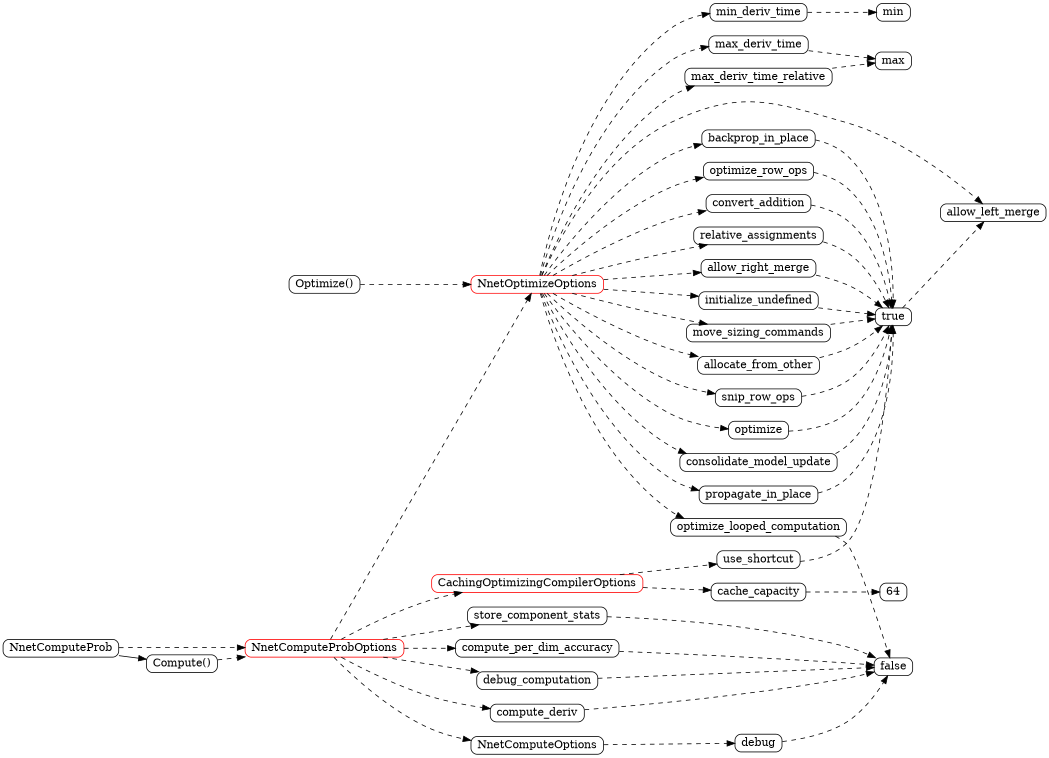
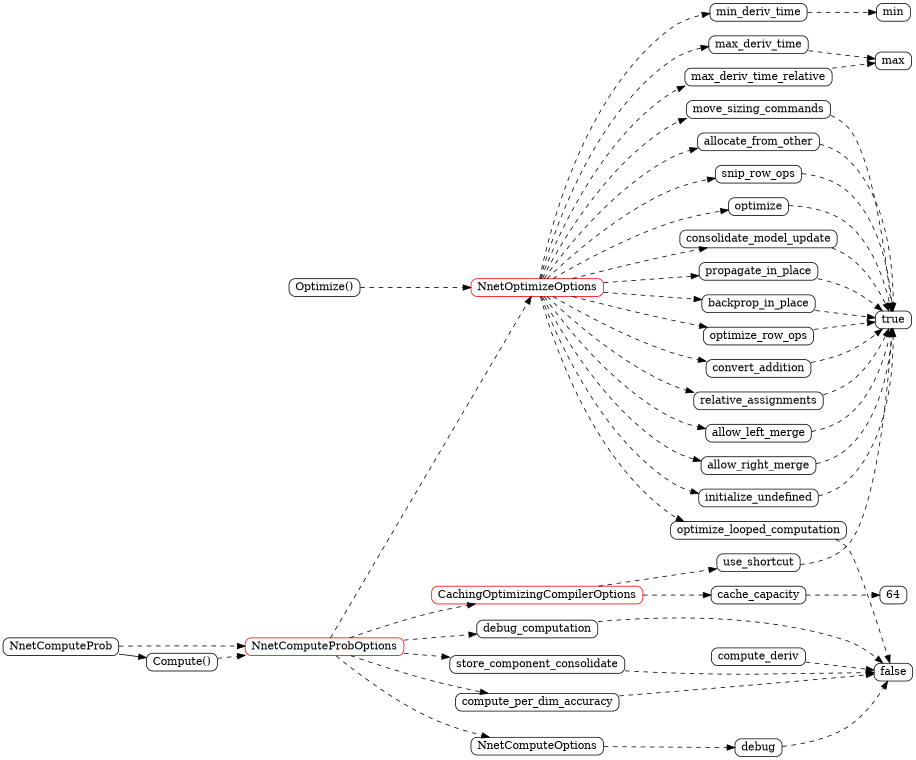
(940, 268) -> (865, 397)
(537, 616) -> (537, 664)
(410, 689) -> none
